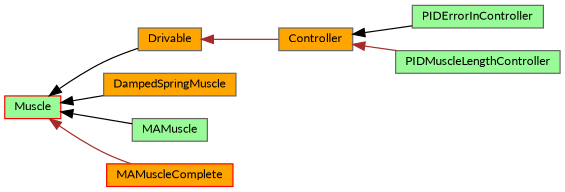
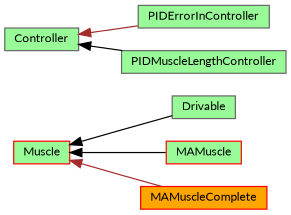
(388, 29) -> (114, 29)
(170, 39) -> (204, 107)
(246, 39) -> none
(316, 39) -> (42, 39)
(381, 48) -> (107, 48)
(170, 85) -> none
(170, 130) -> (204, 153)
